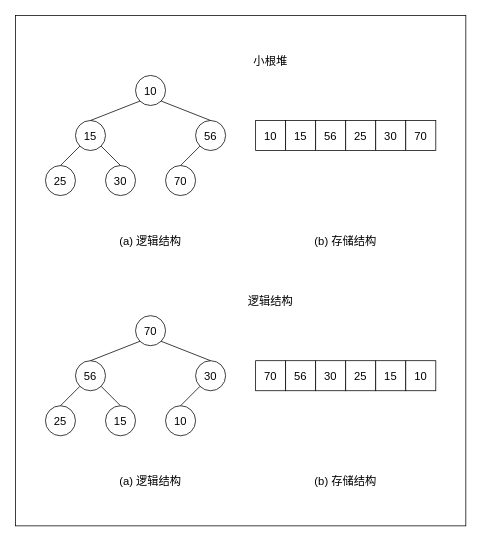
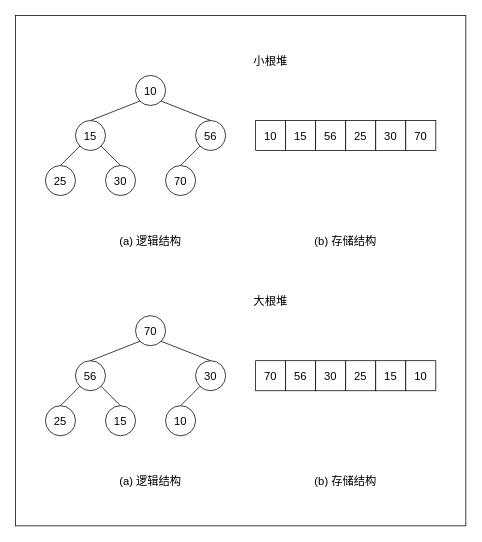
(270, 300) -> (270, 300)
